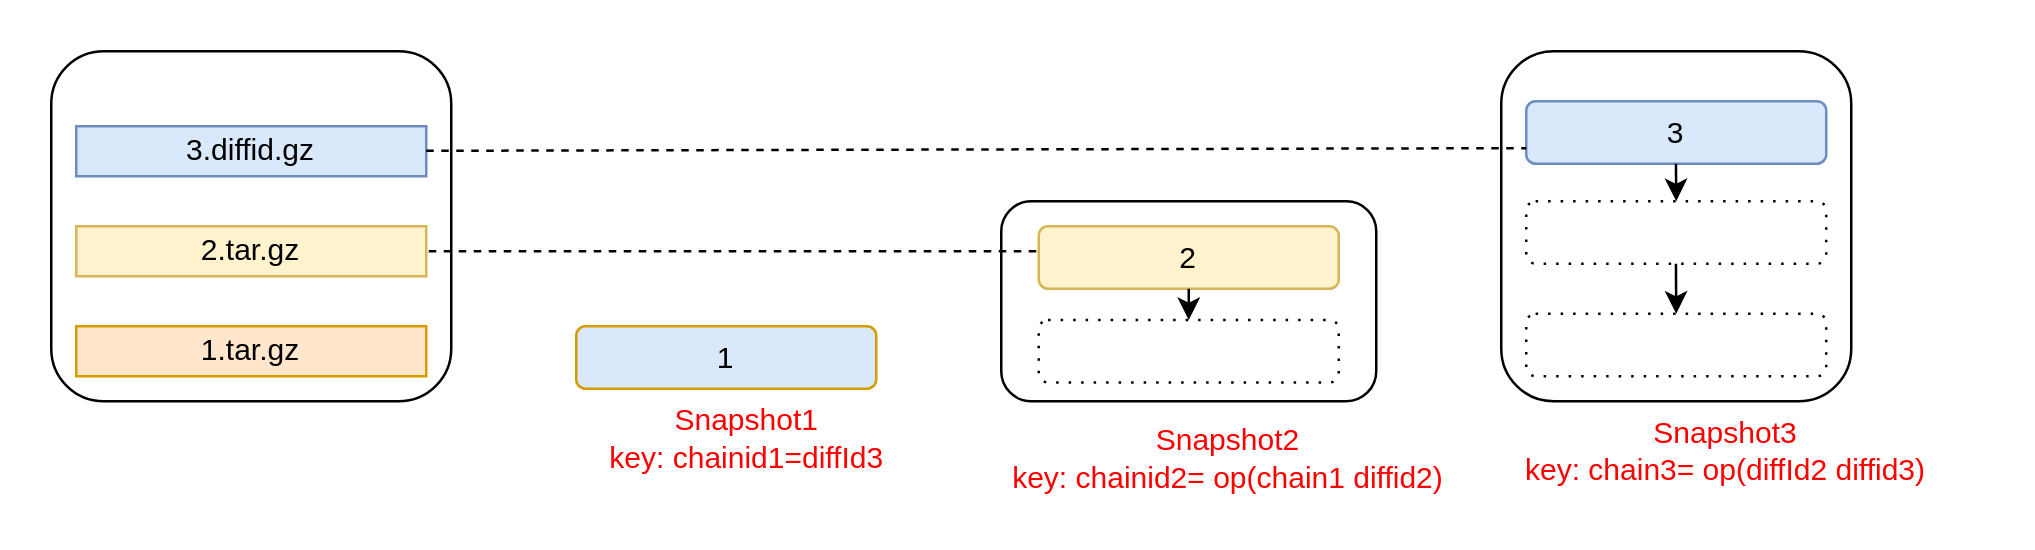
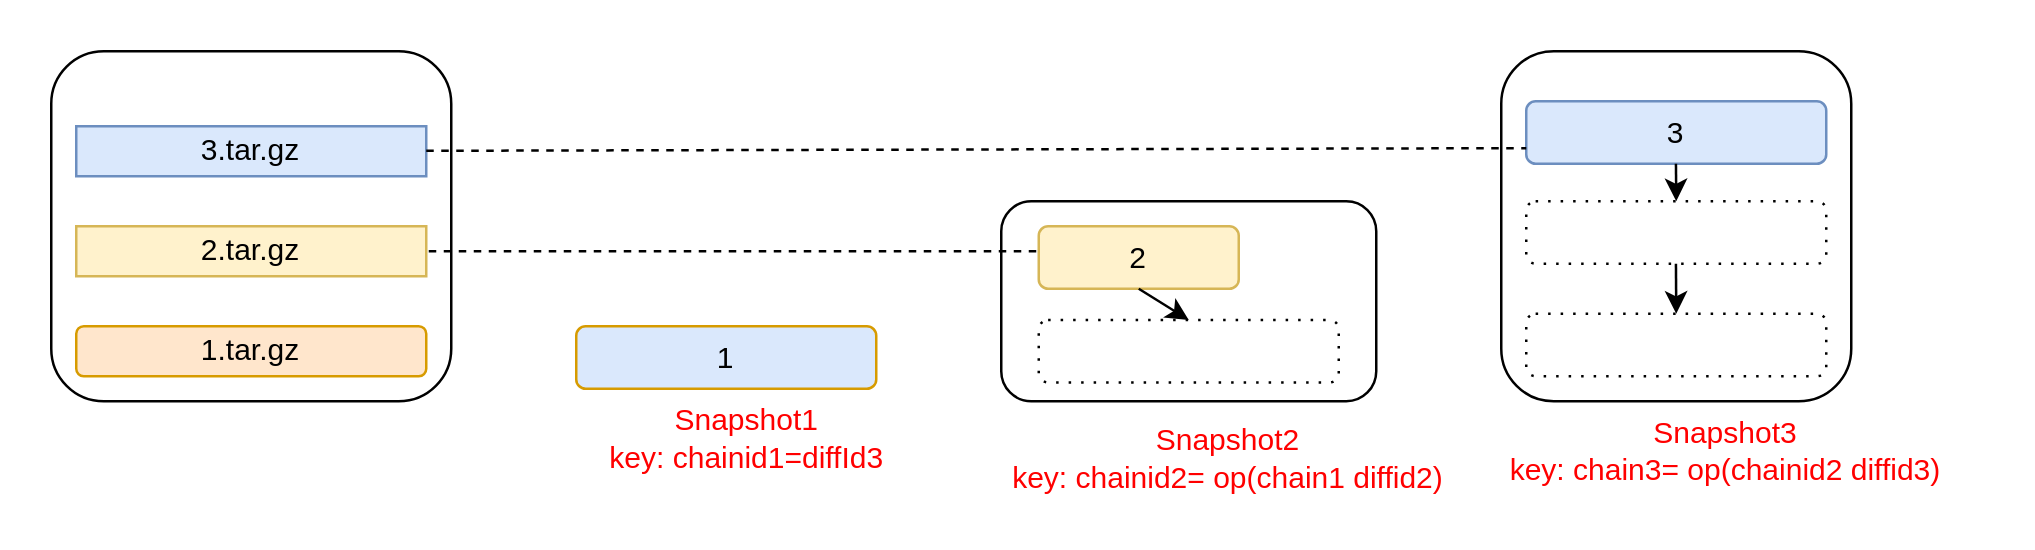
(251, 151) -> (251, 151)
(1189, 258) -> (1139, 258)
(251, 351) -> (251, 351)
(1726, 451) -> (1726, 451)
